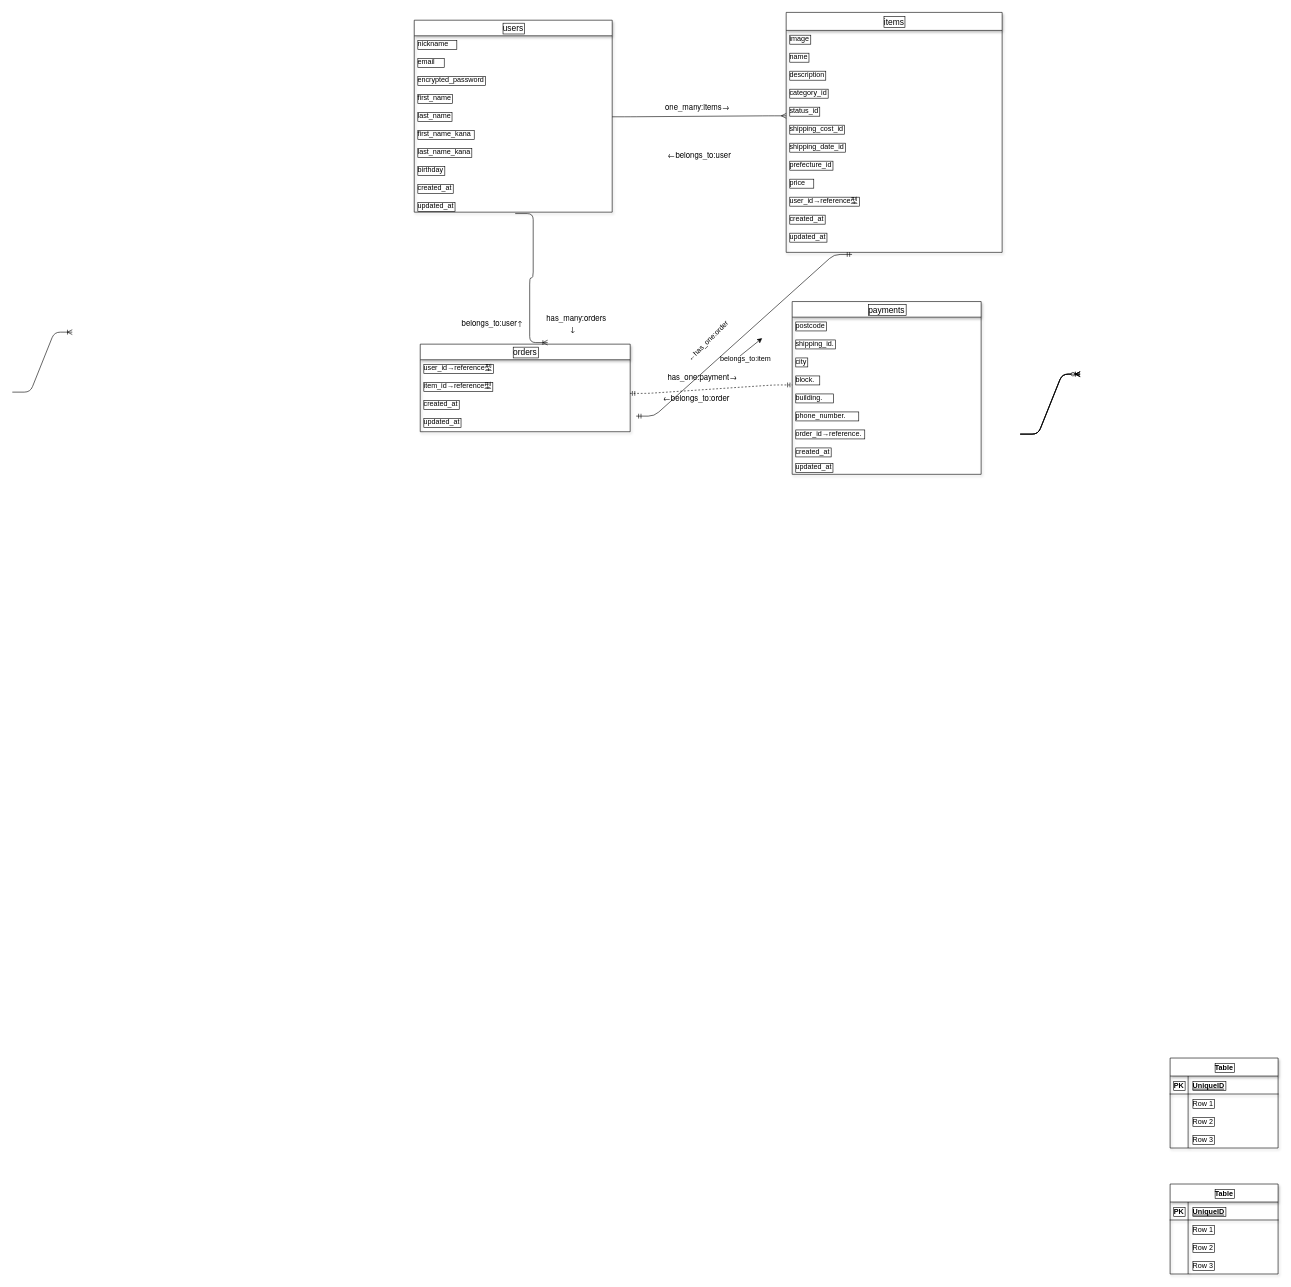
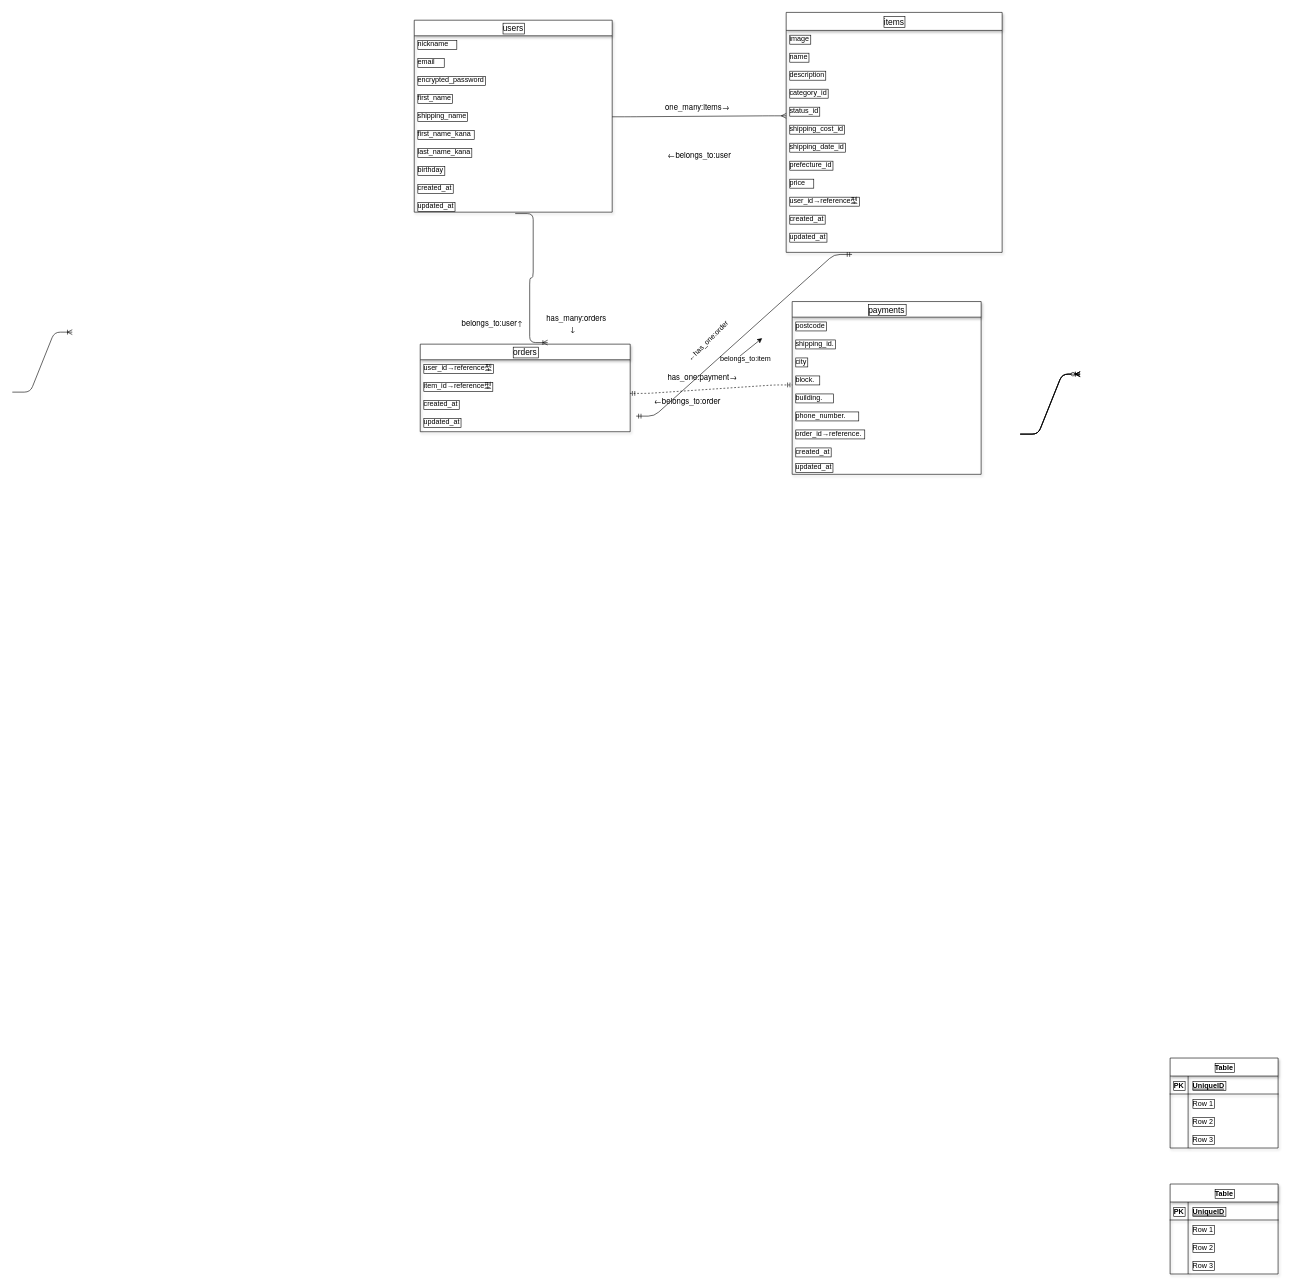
(435, 116) -> (442, 116)
(696, 398) -> (687, 401)
